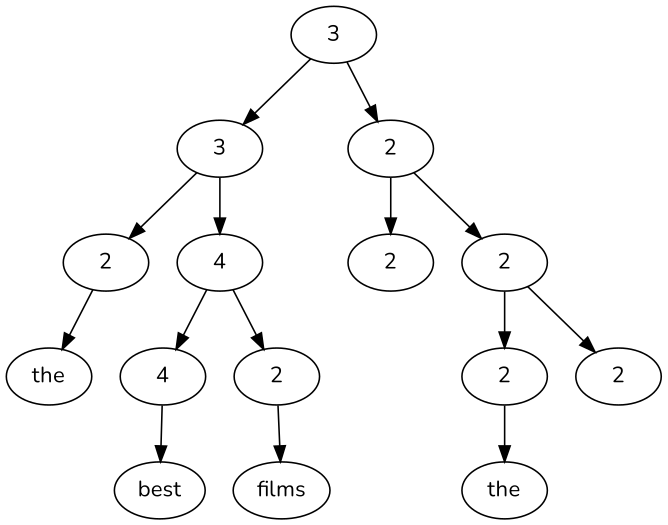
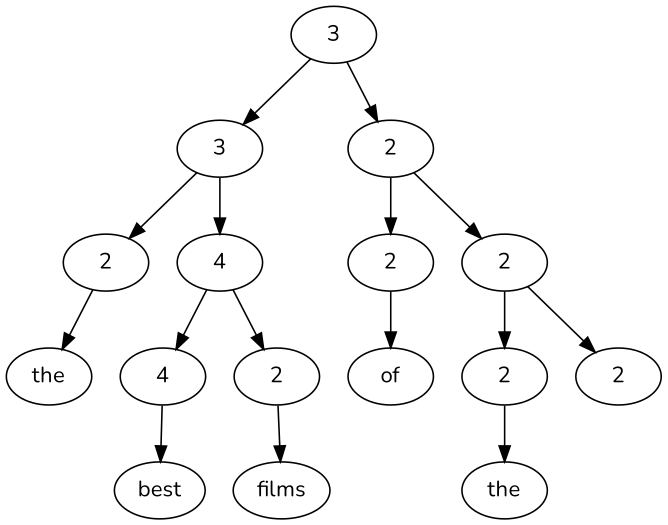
none -> (391, 377)
